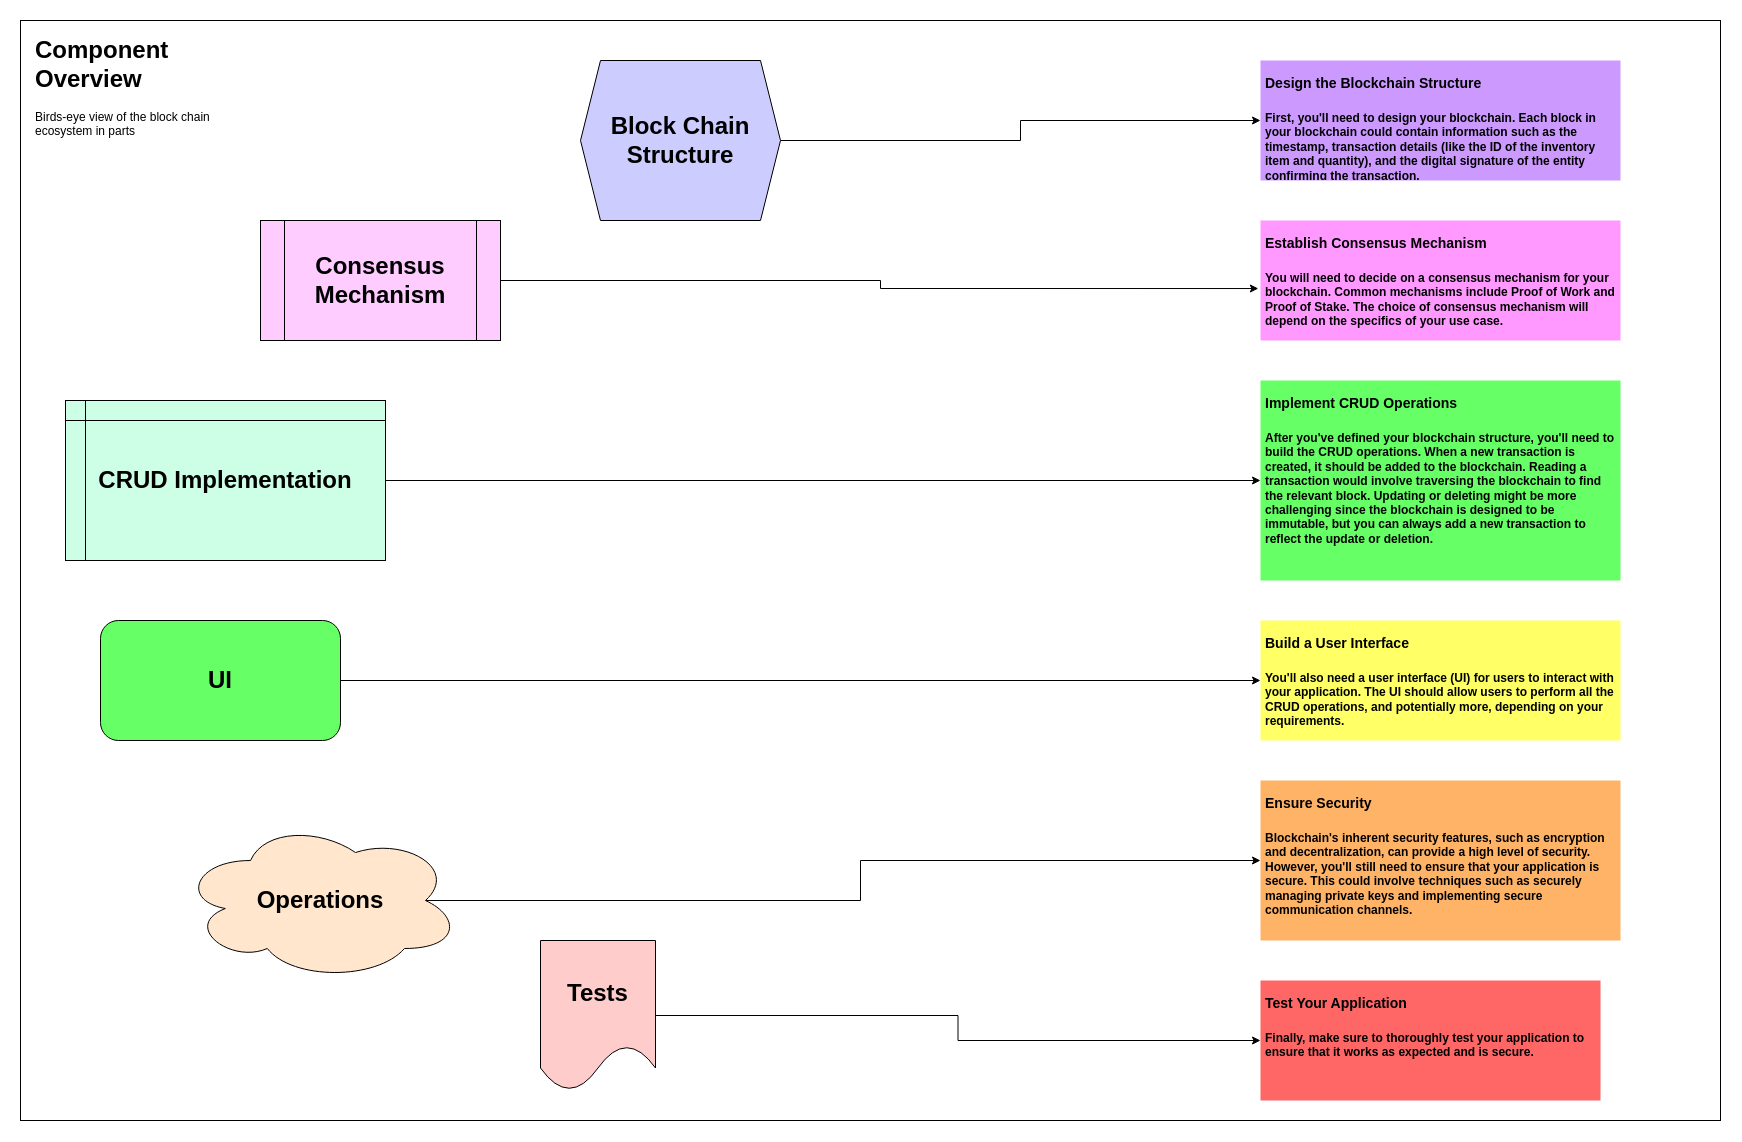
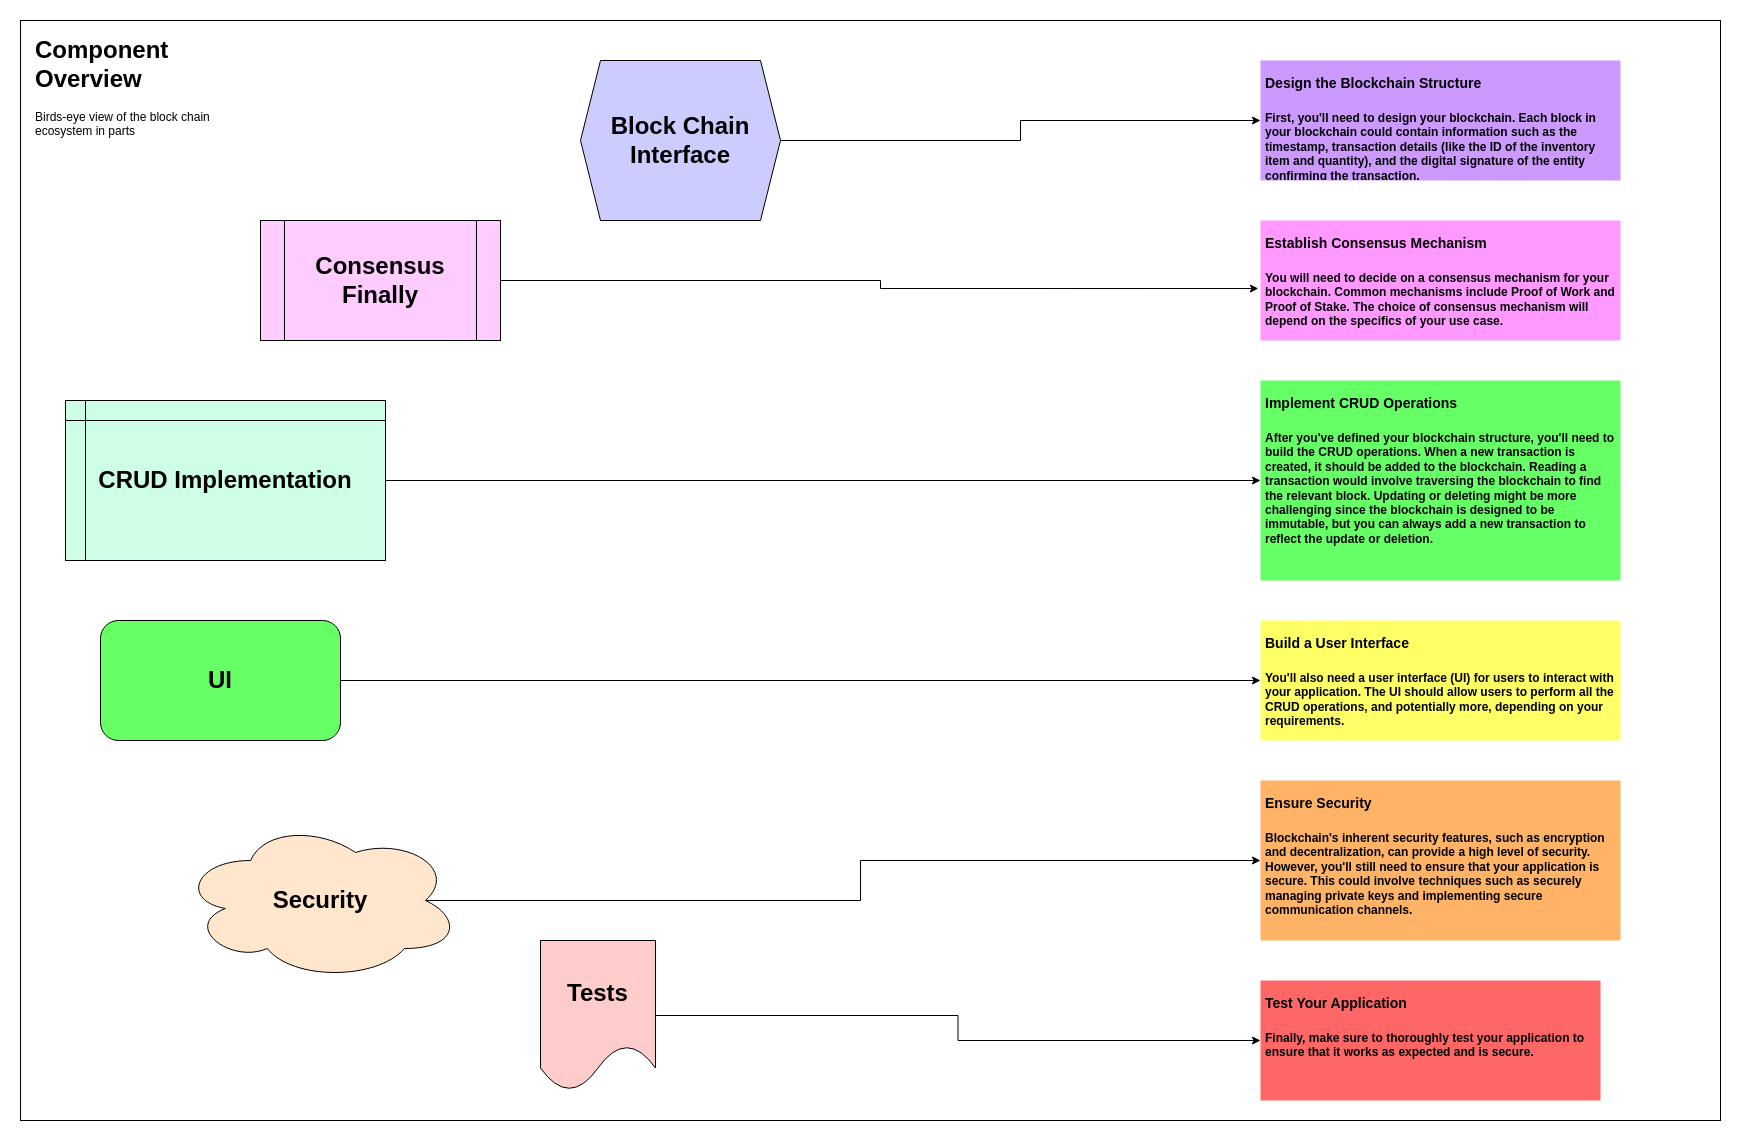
(681, 141) -> (681, 141)
(381, 281) -> (381, 281)
(321, 901) -> (321, 901)
